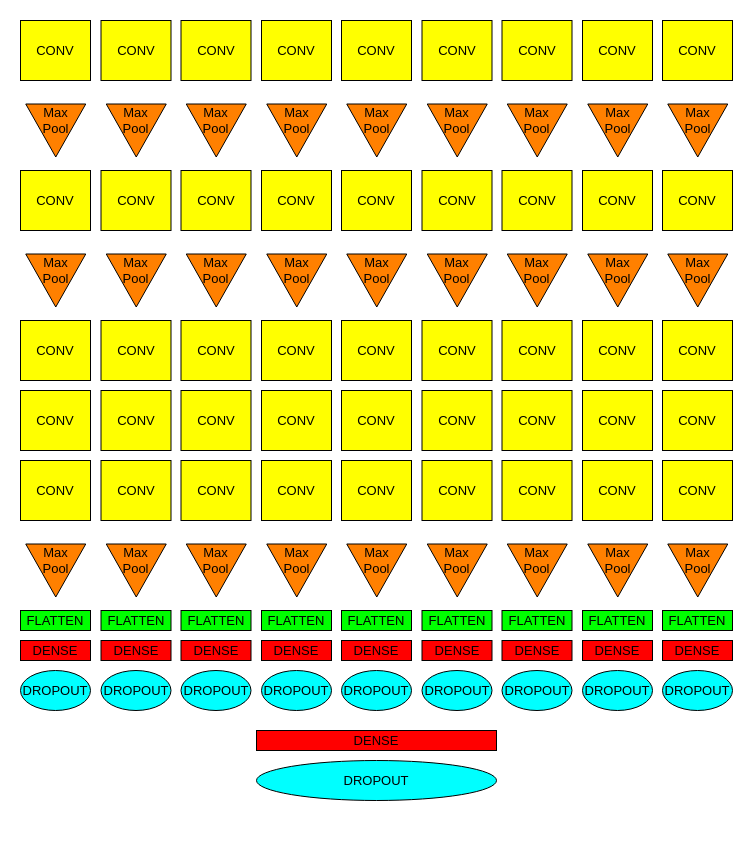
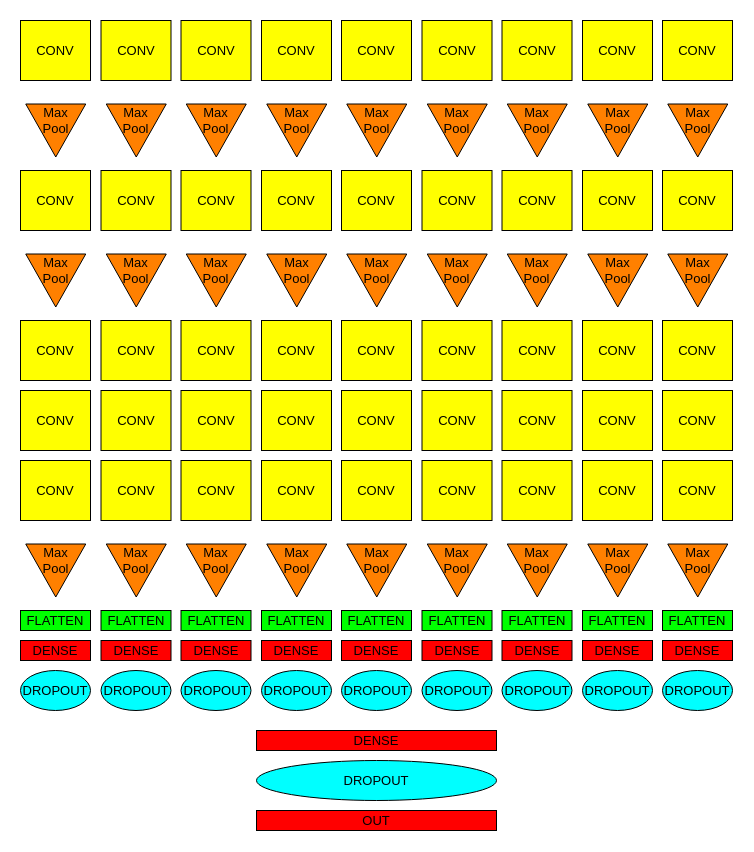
none -> (377, 821)
